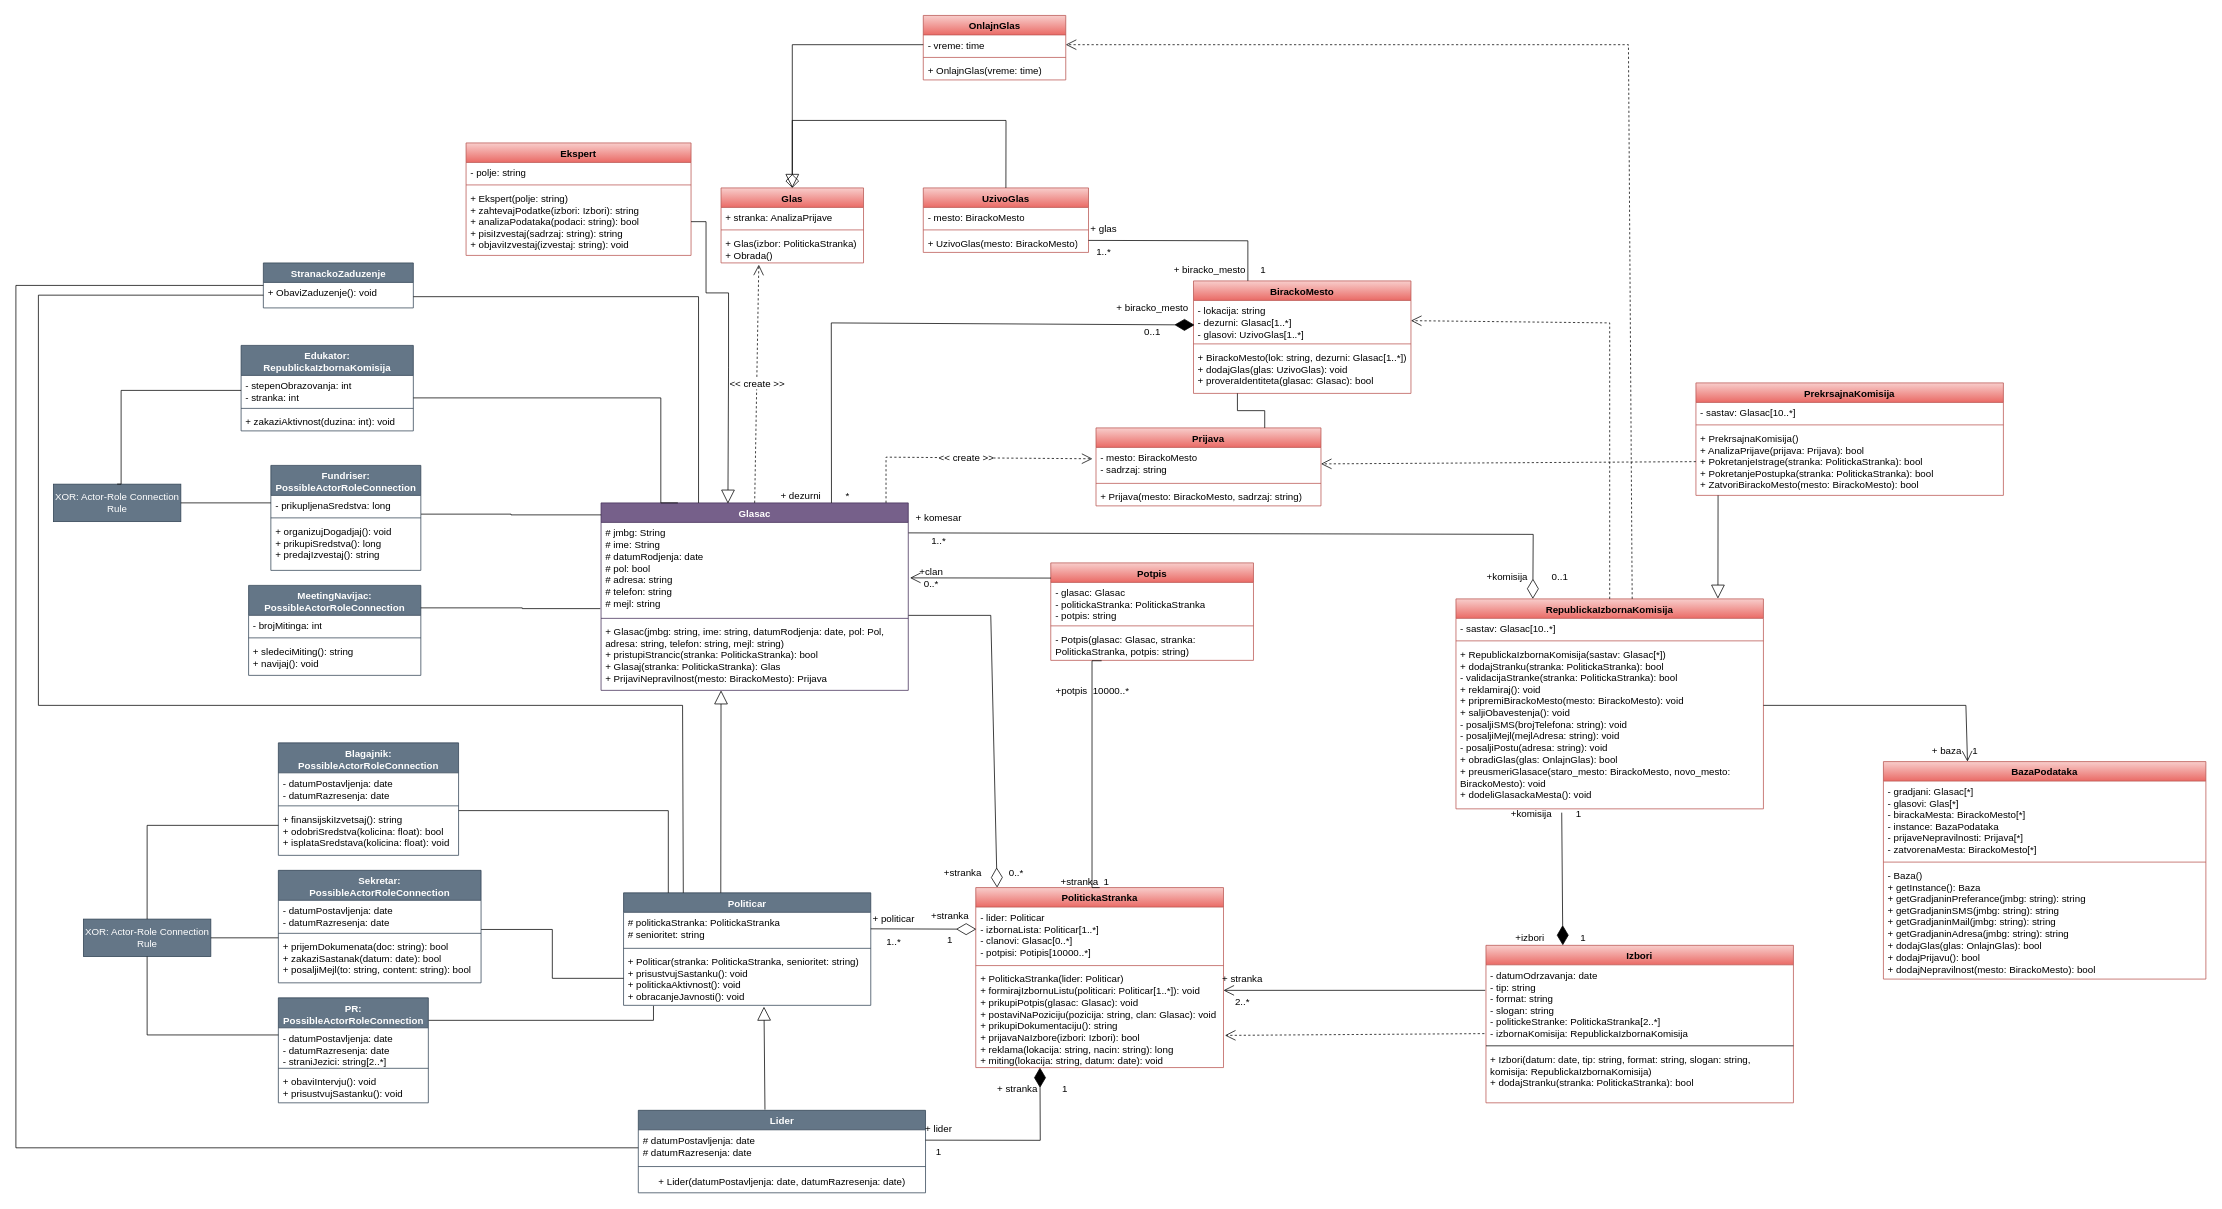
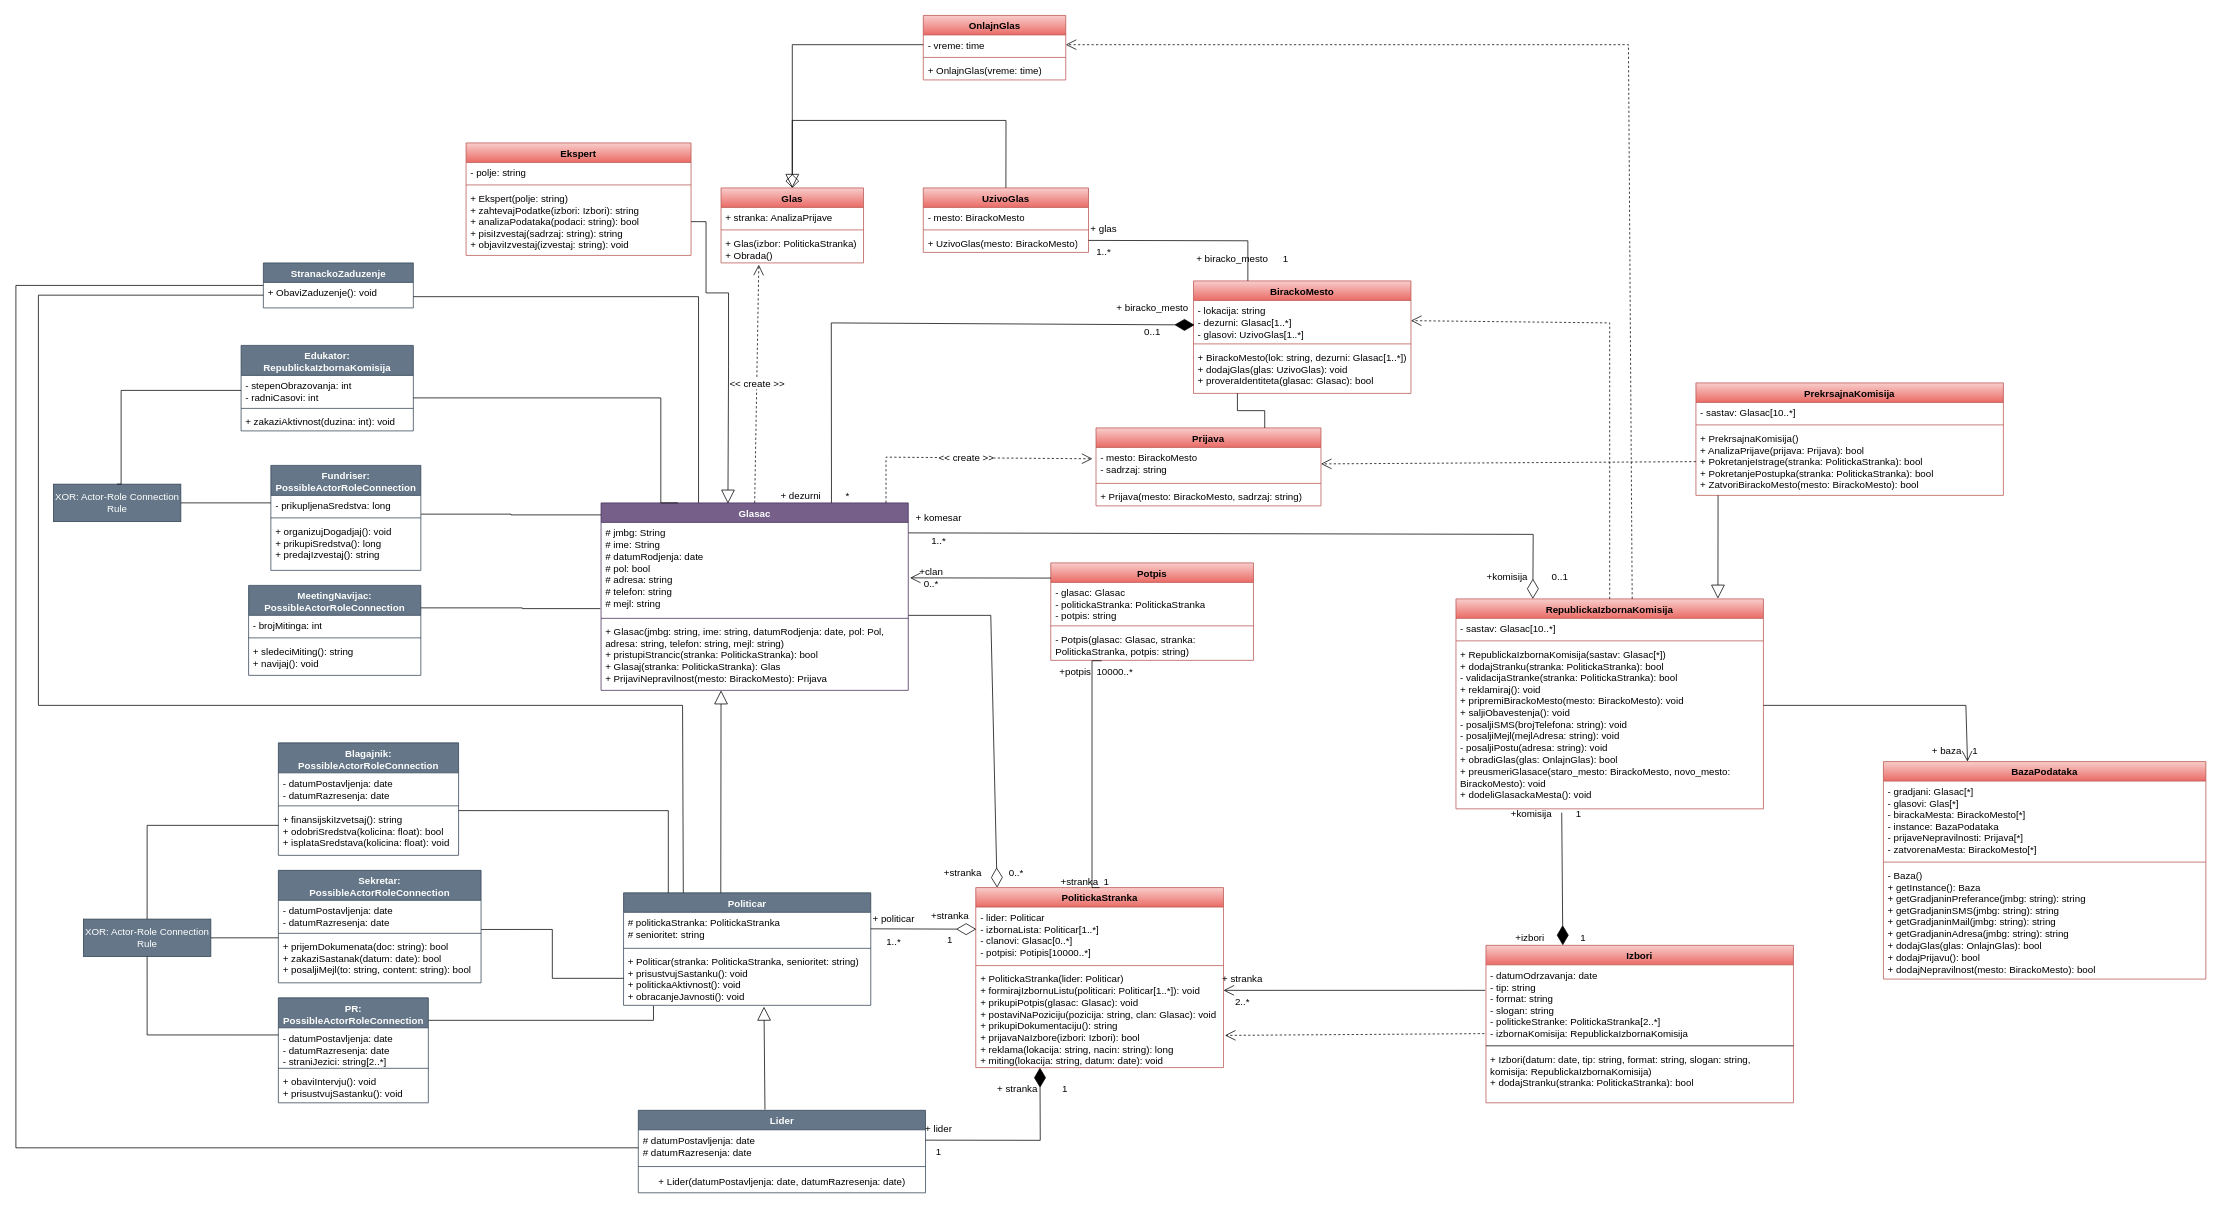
(1220, 270) -> (1242, 258)
(306, 392) -> (306, 392)
(1092, 690) -> (1096, 672)
